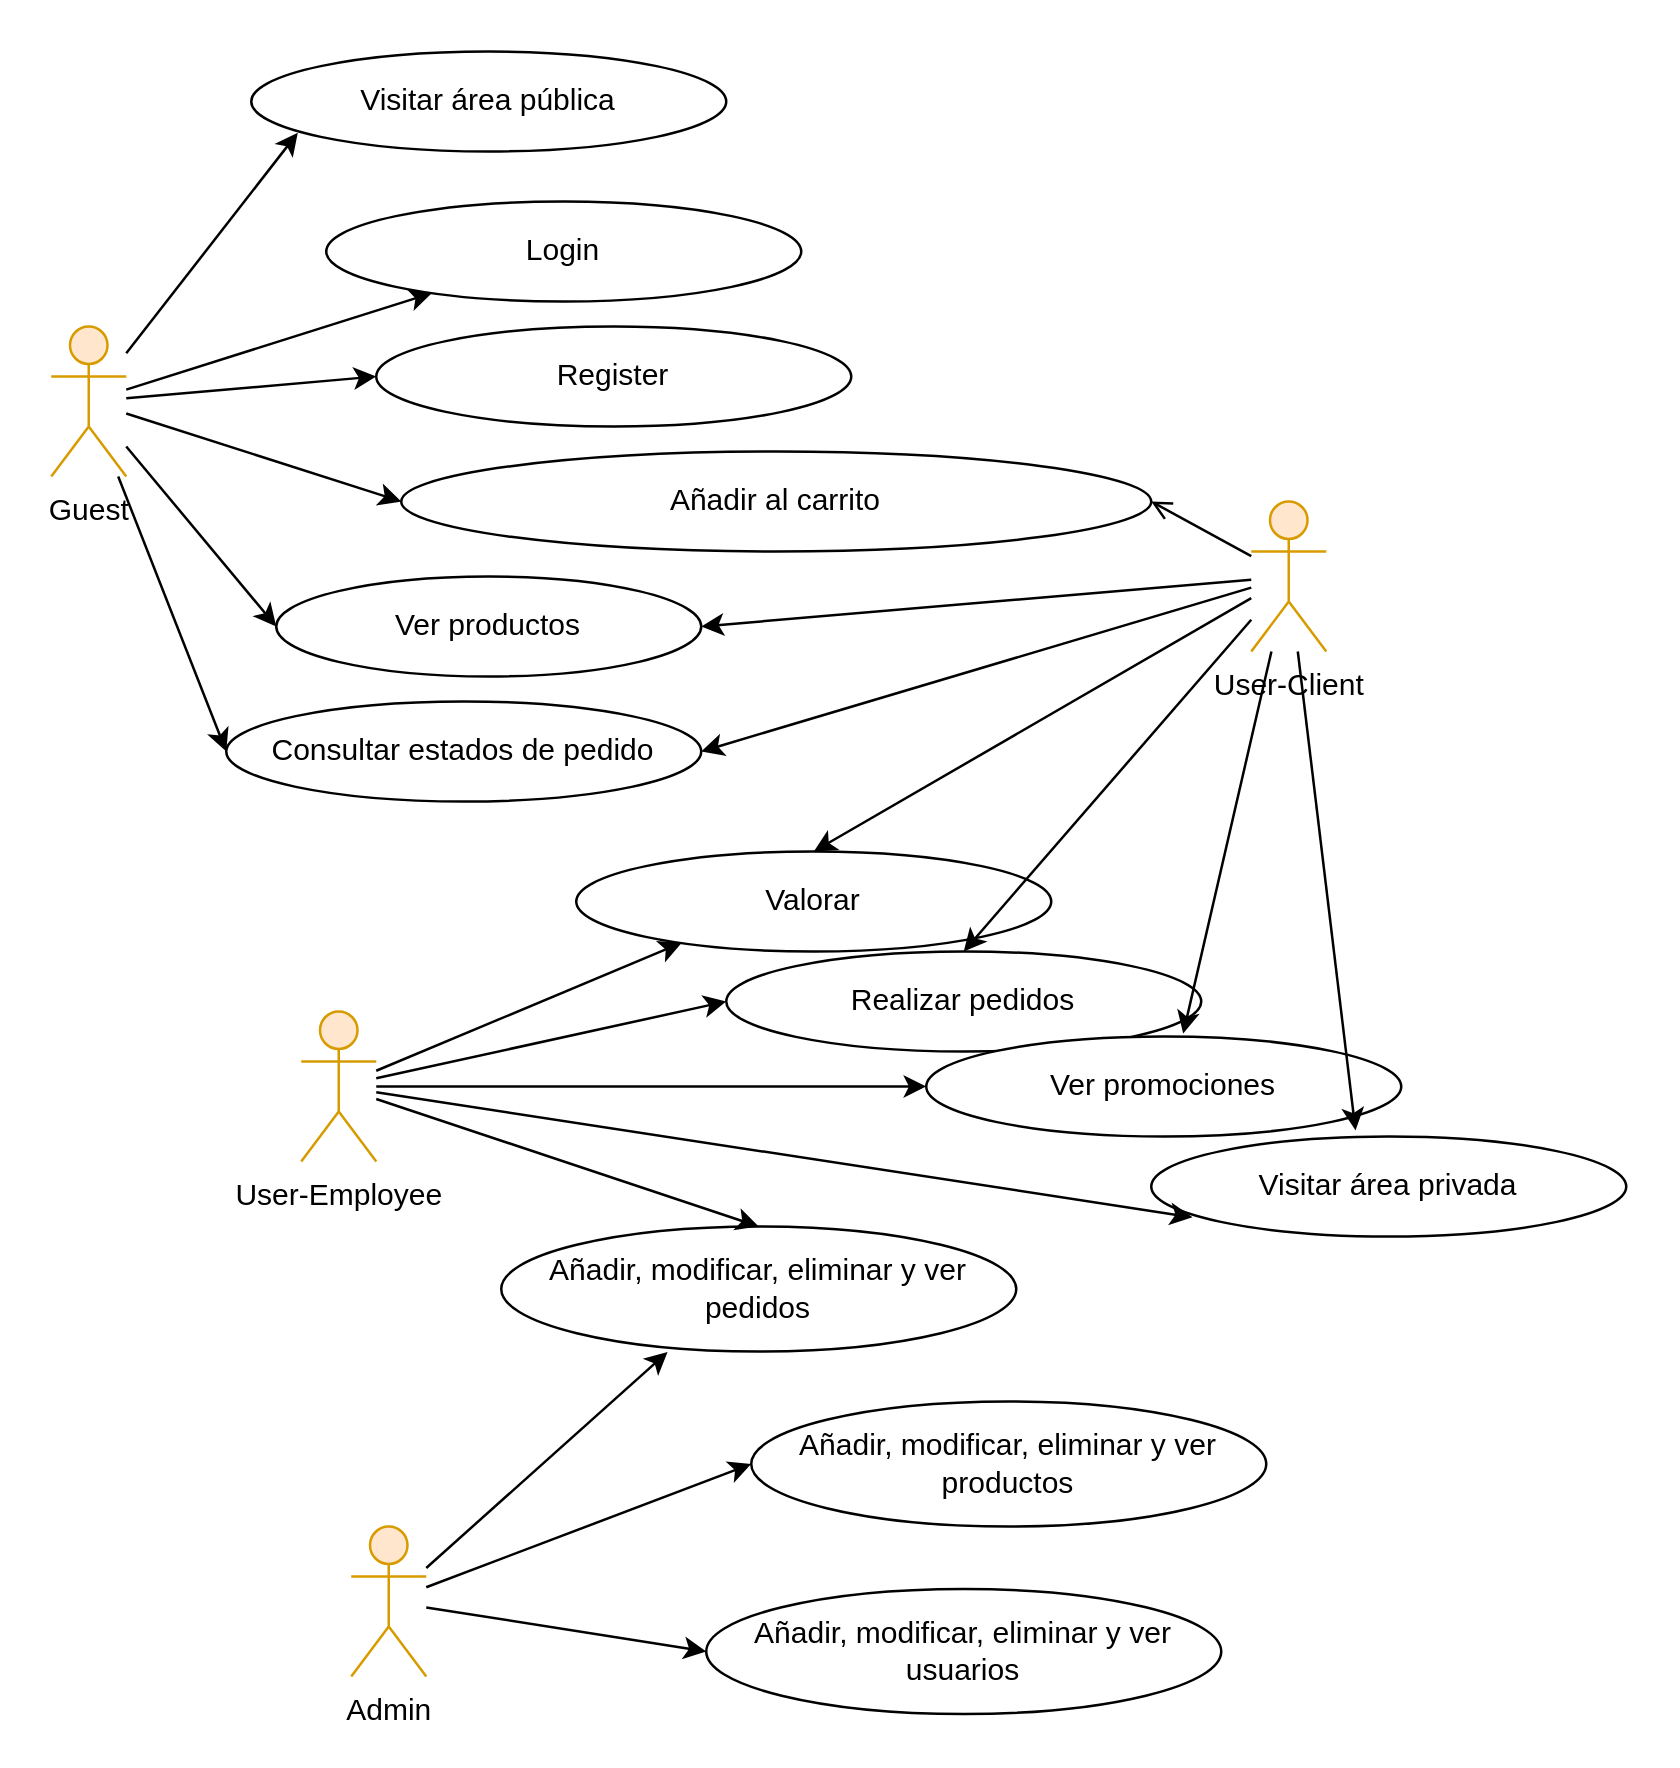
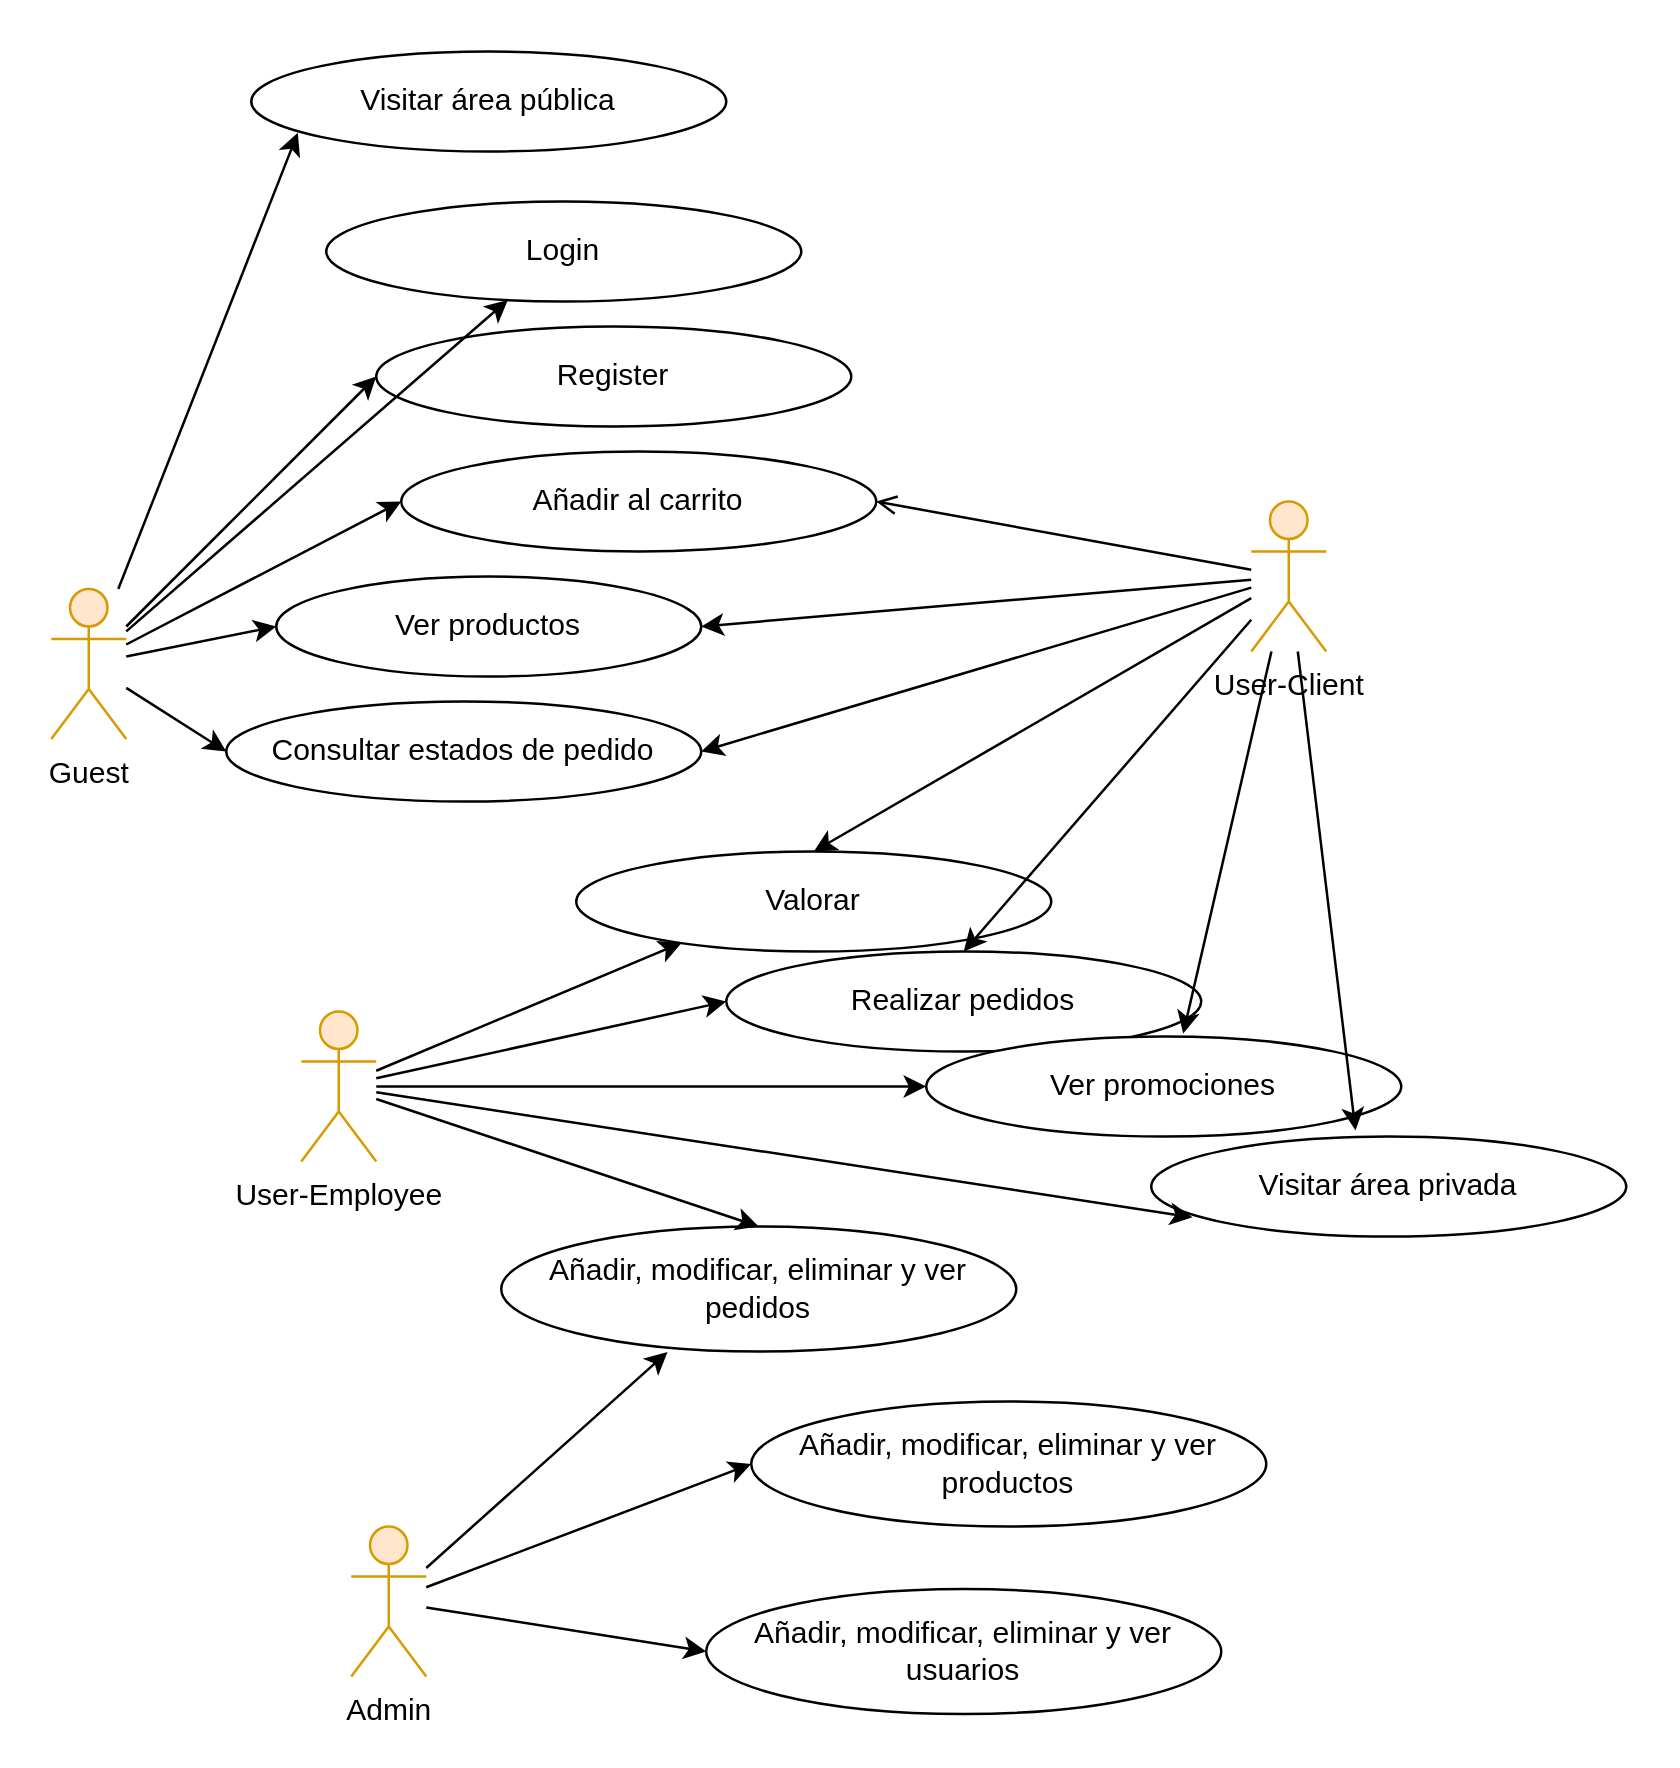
(89, 401) -> (89, 664)
(776, 501) -> (639, 501)
